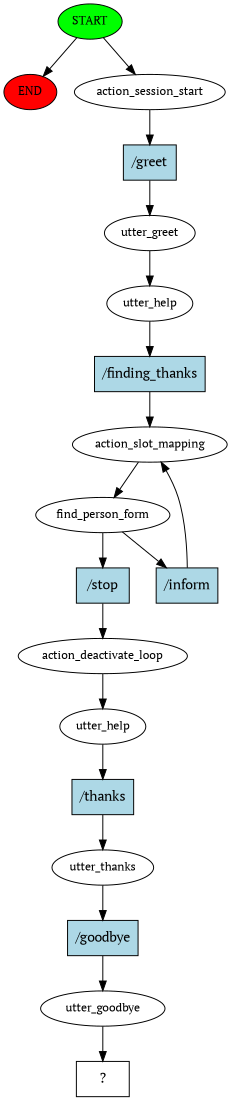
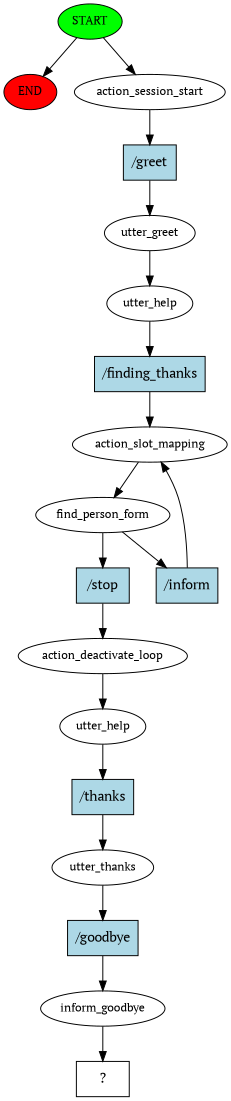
(103, 1009) -> (103, 1009)
